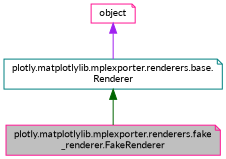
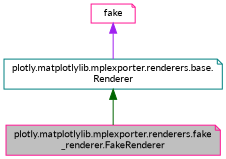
(113, 14) -> (113, 14)
